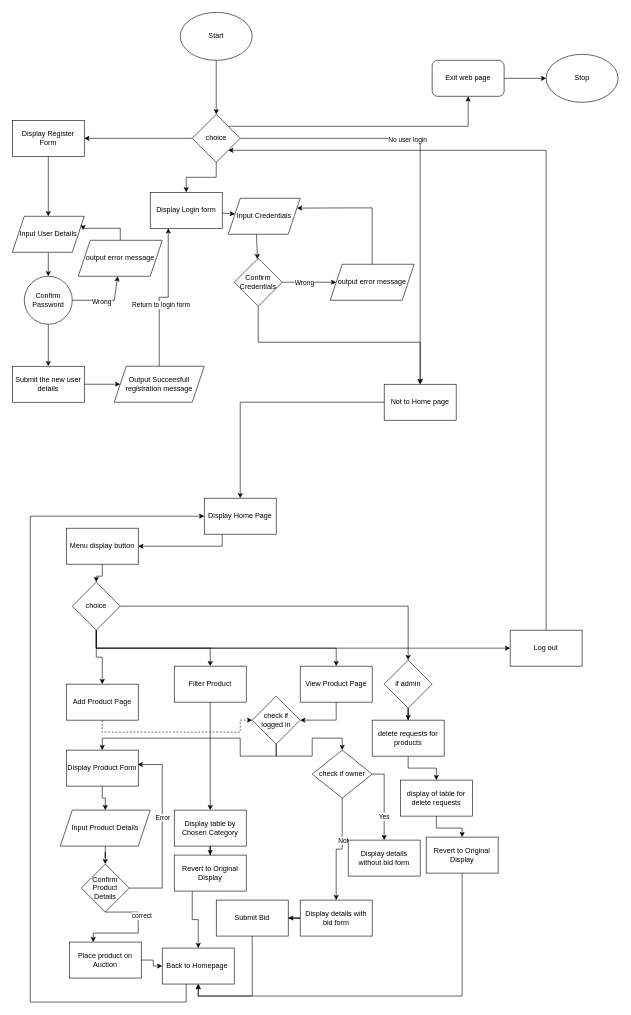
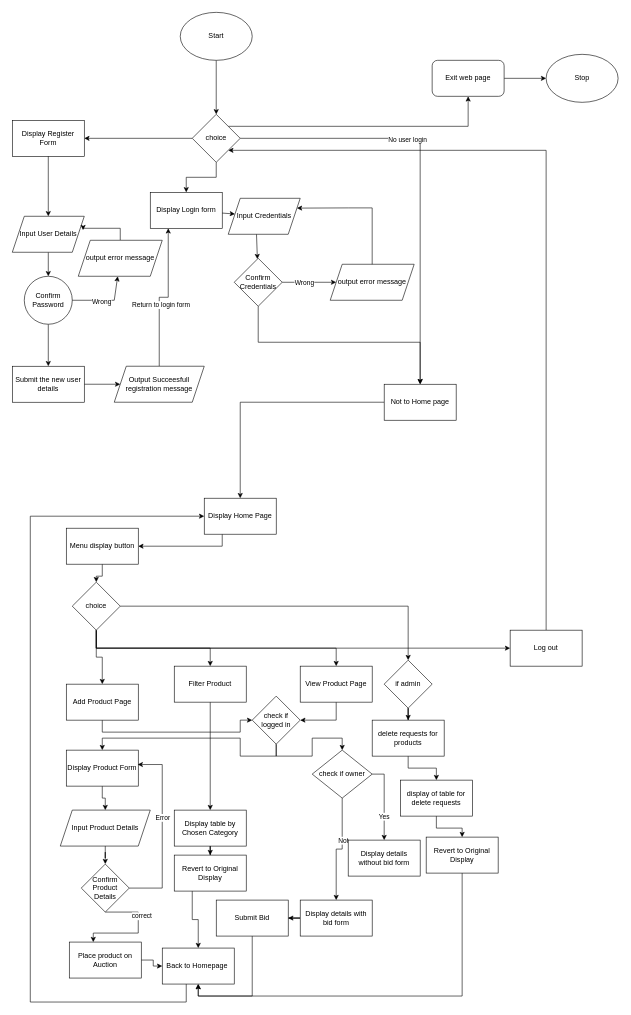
(175, 732) -> (175, 732)
